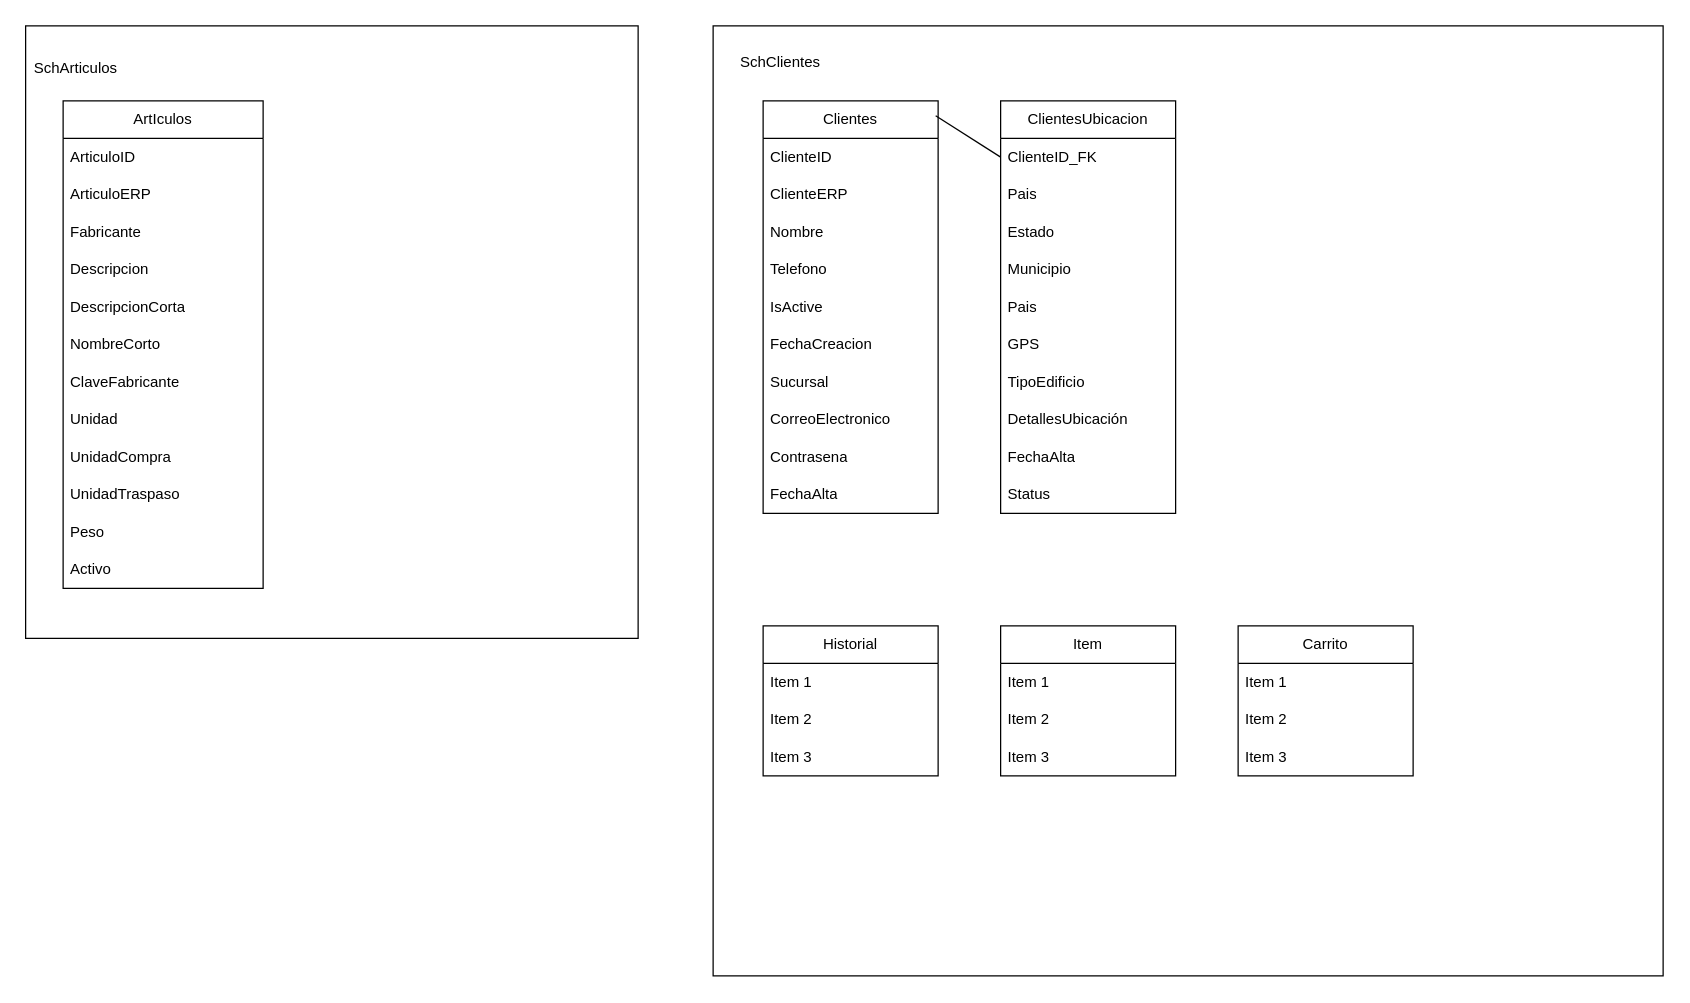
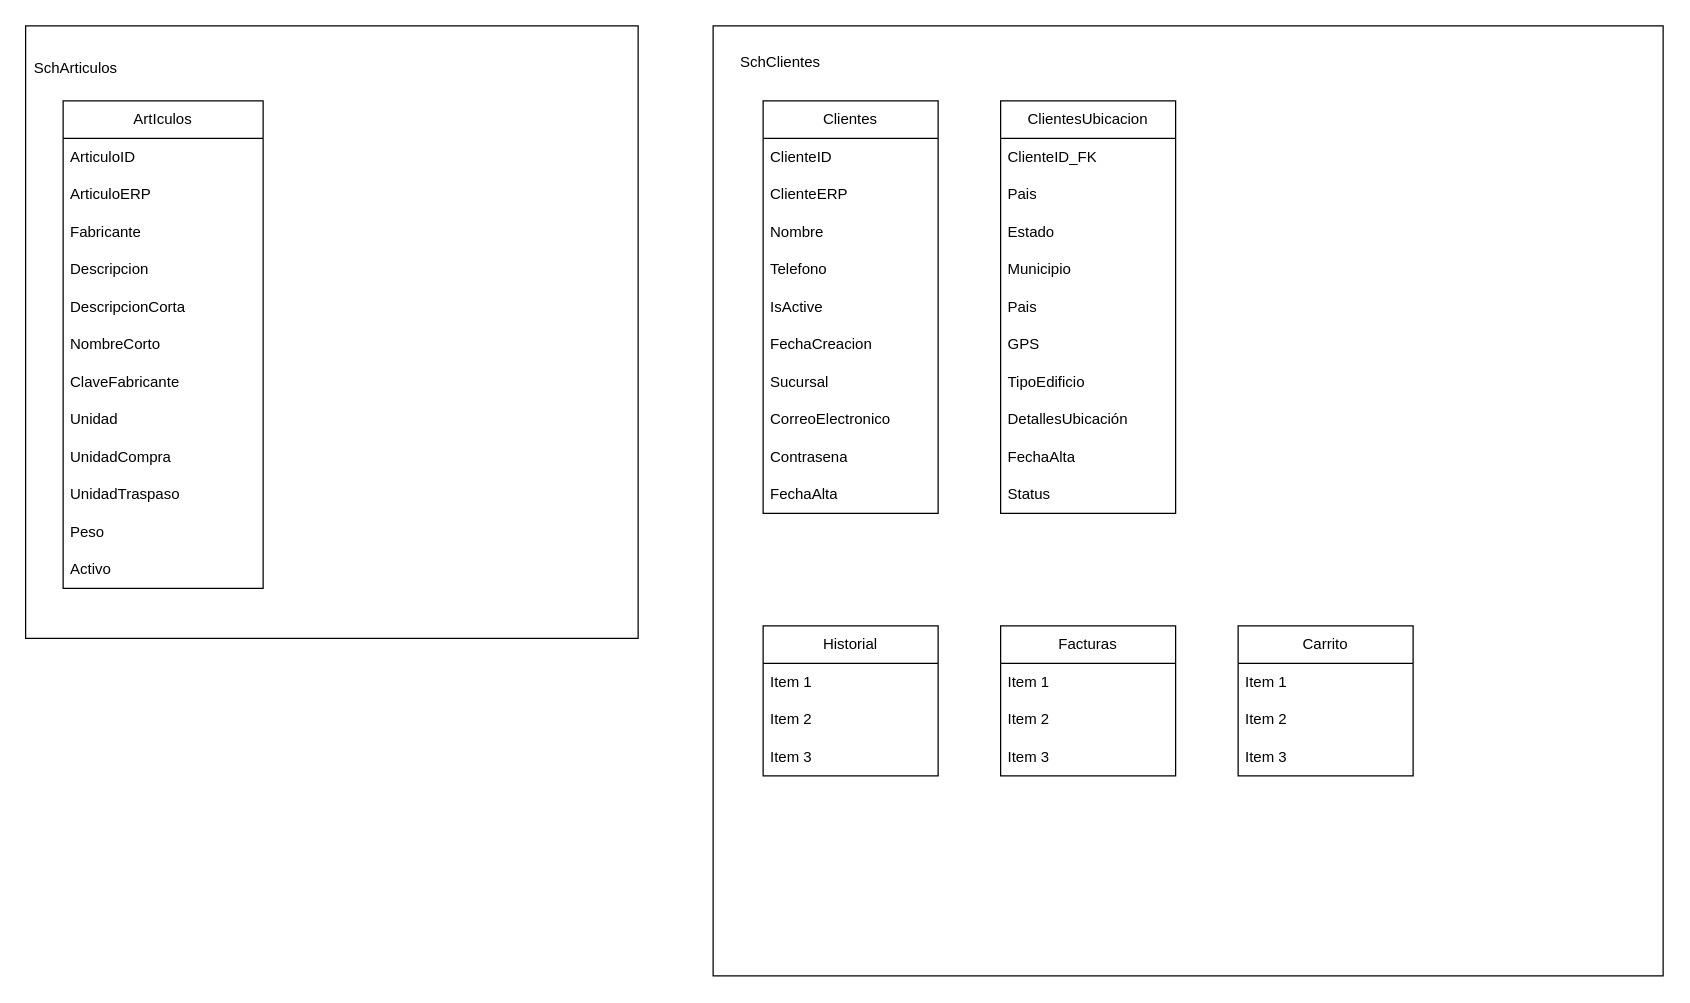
(967, 135) -> none
(1088, 644) -> (1088, 644)
